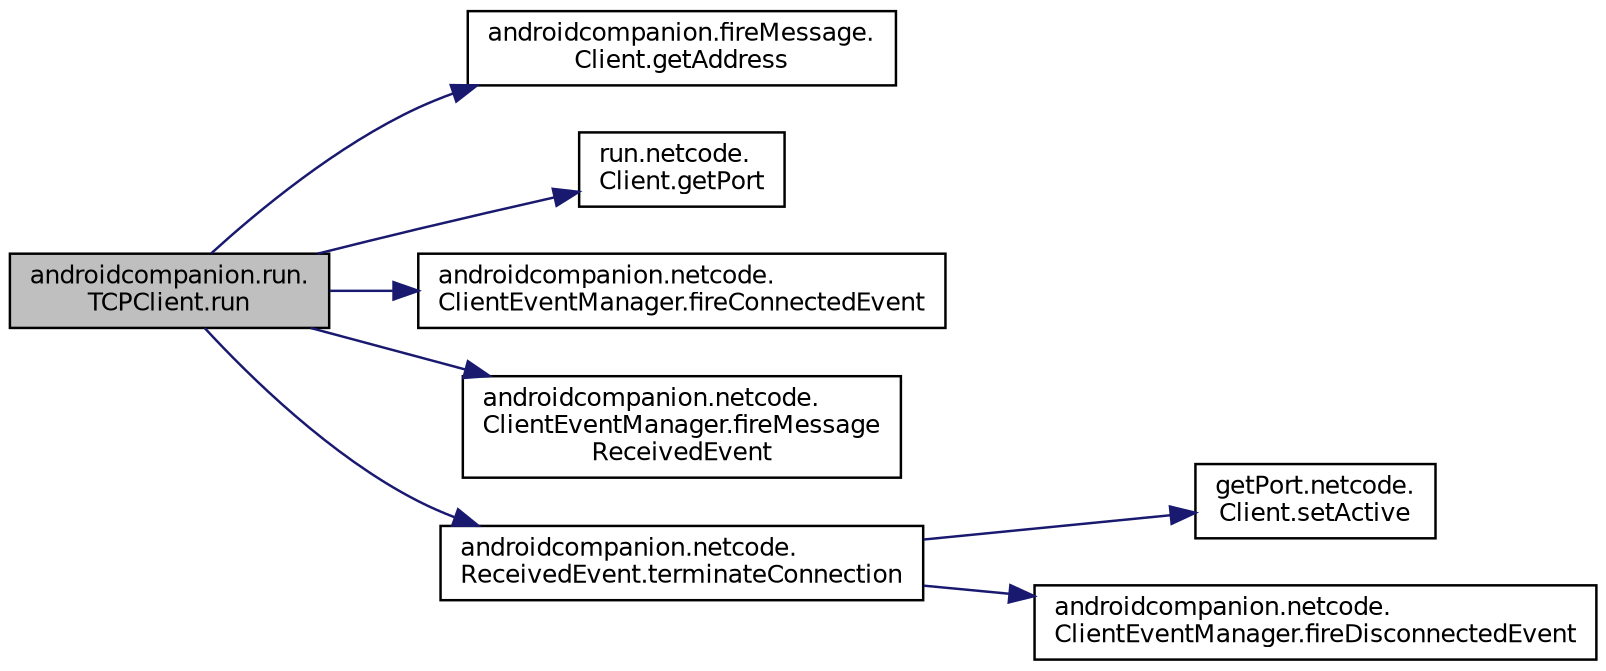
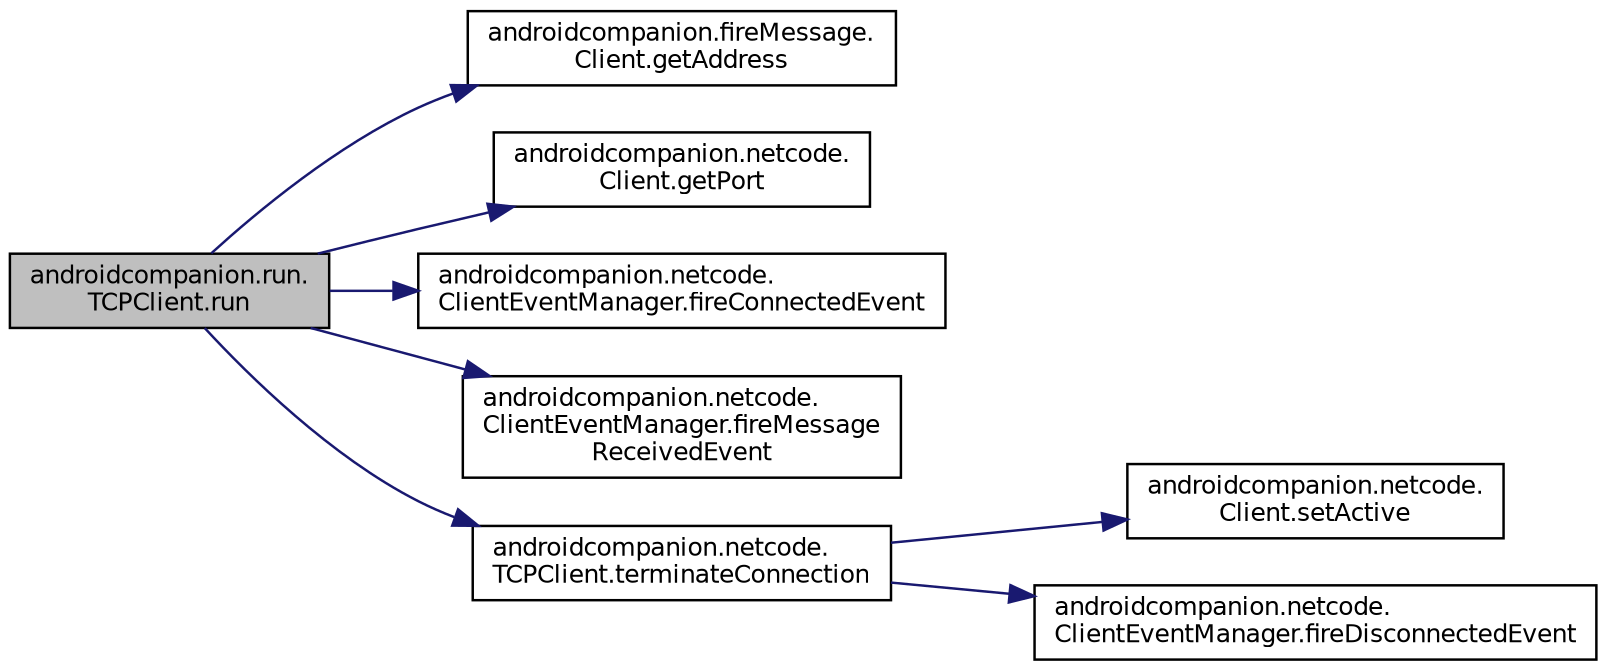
(682, 170) -> (682, 170)
(1315, 501) -> (1315, 501)
(682, 563) -> (682, 563)
